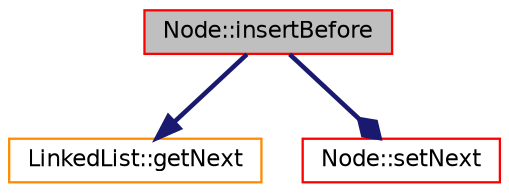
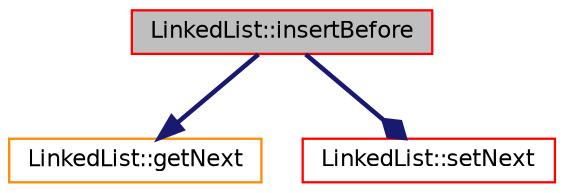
(268, 32) -> (282, 32)
(401, 161) -> (429, 161)
